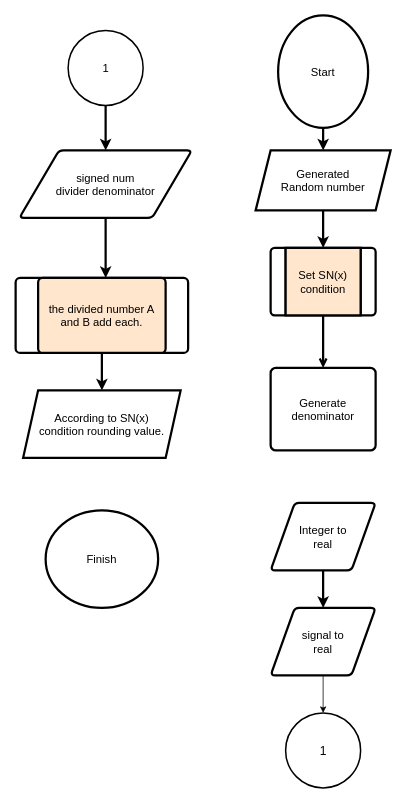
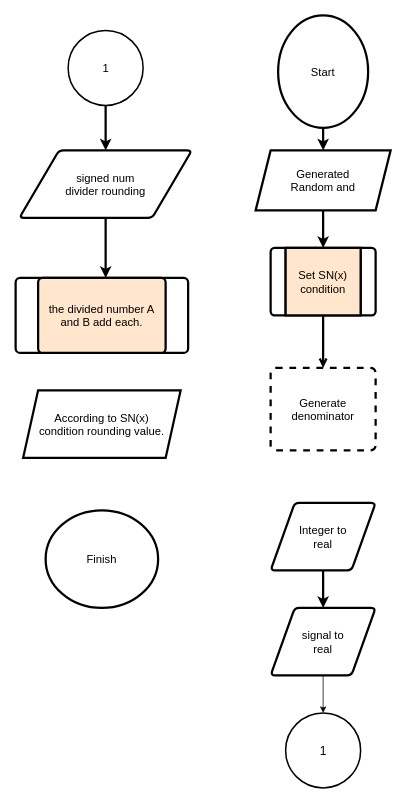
(323, 180) -> (323, 180)
(105, 184) -> (105, 184)
(102, 367) -> none
(323, 409) -> (323, 409)
